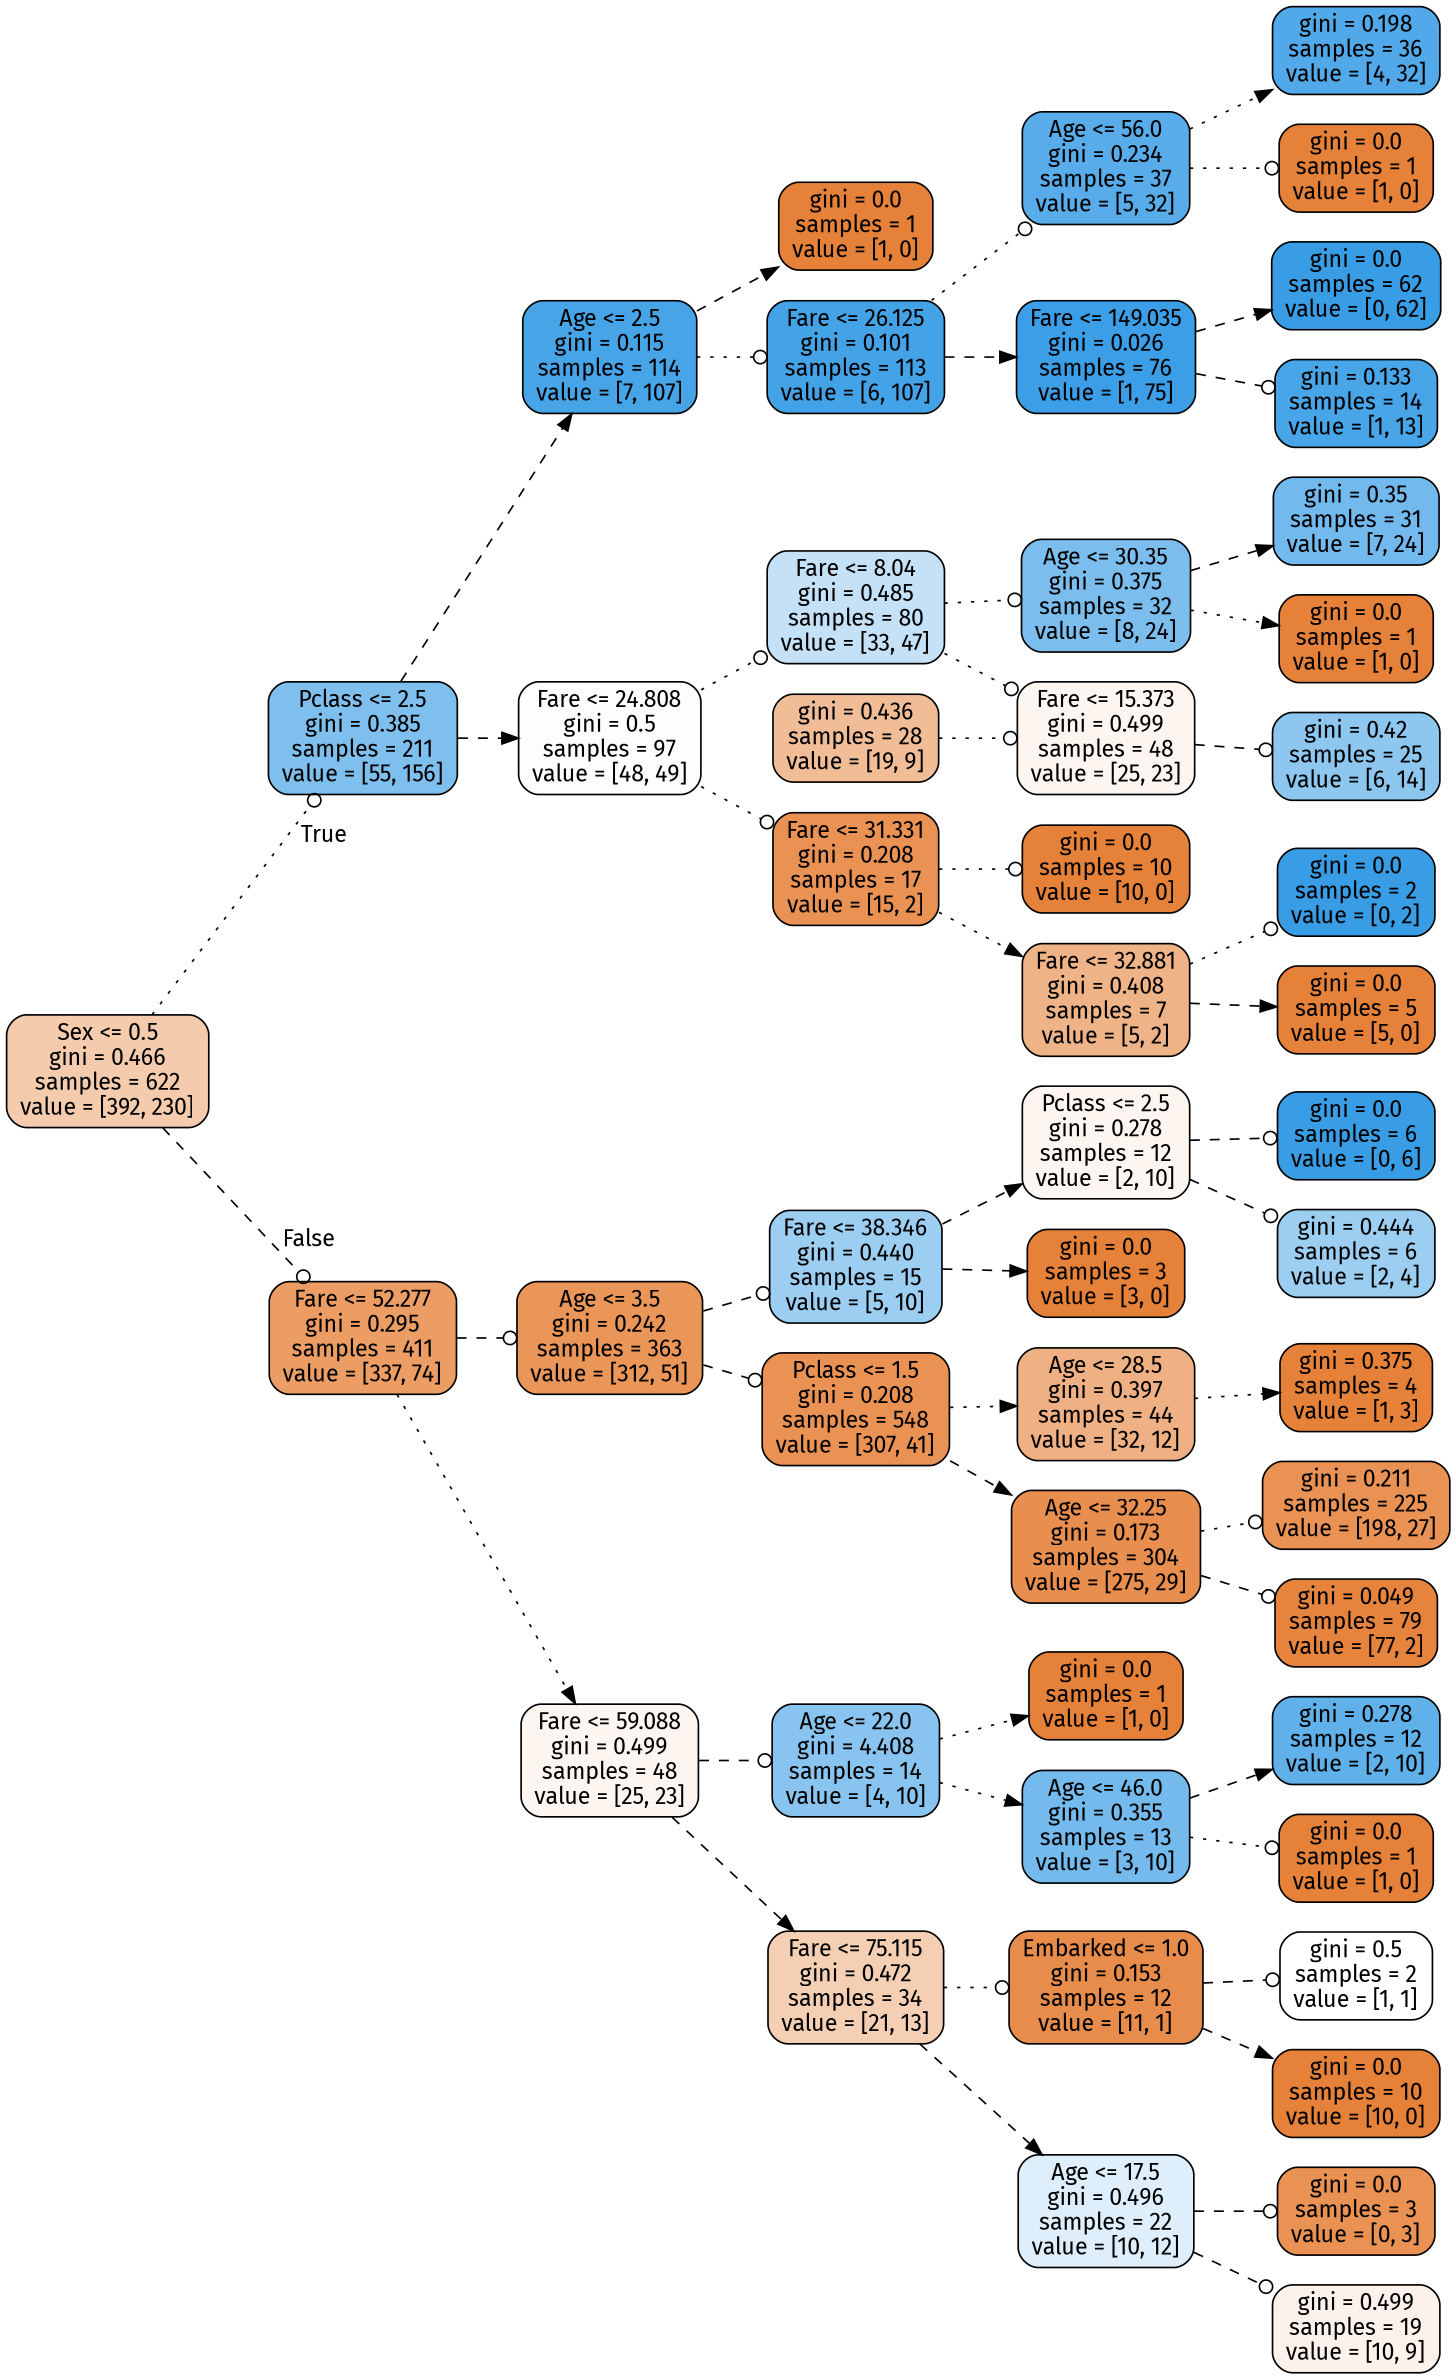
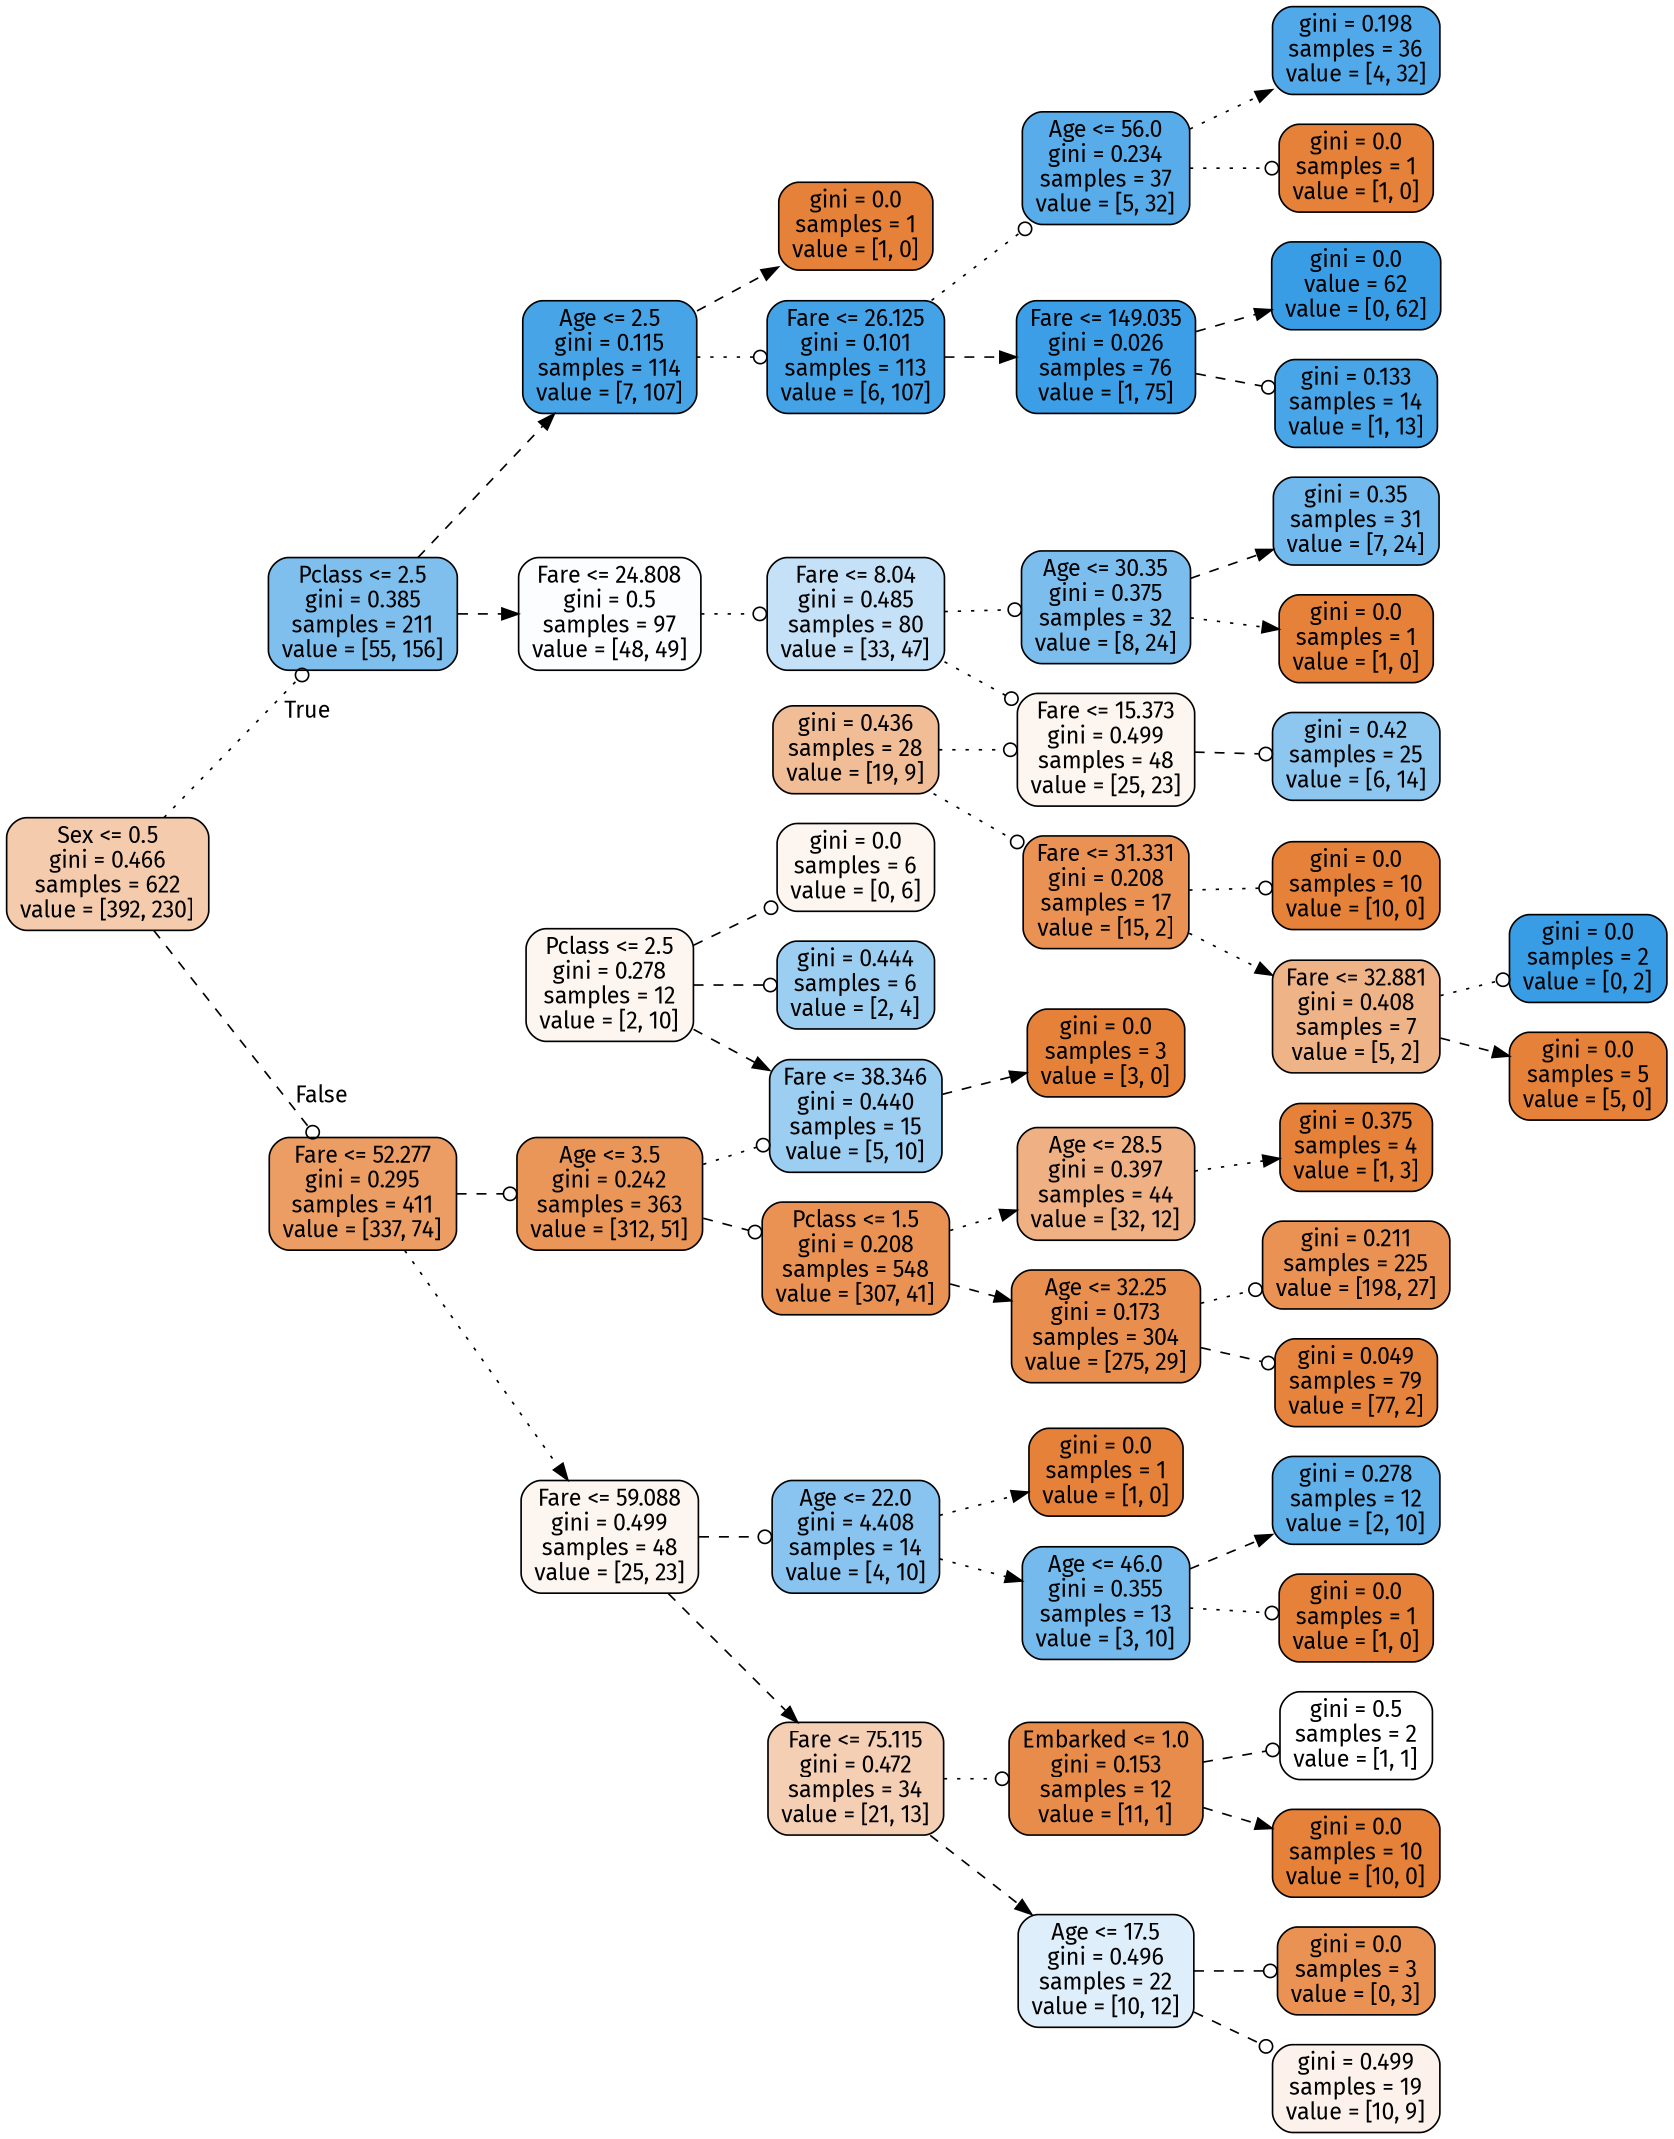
(1356, 286) -> (1356, 286)
(731, 803) -> (972, 816)
(1356, 1136) -> (856, 867)
(975, 1208) -> (724, 1046)
(730, 1303) -> (730, 1156)
